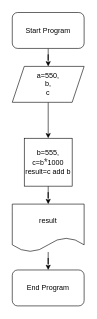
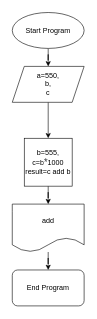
(48, 30) -> (48, 30)
(48, 221) -> (48, 221)
